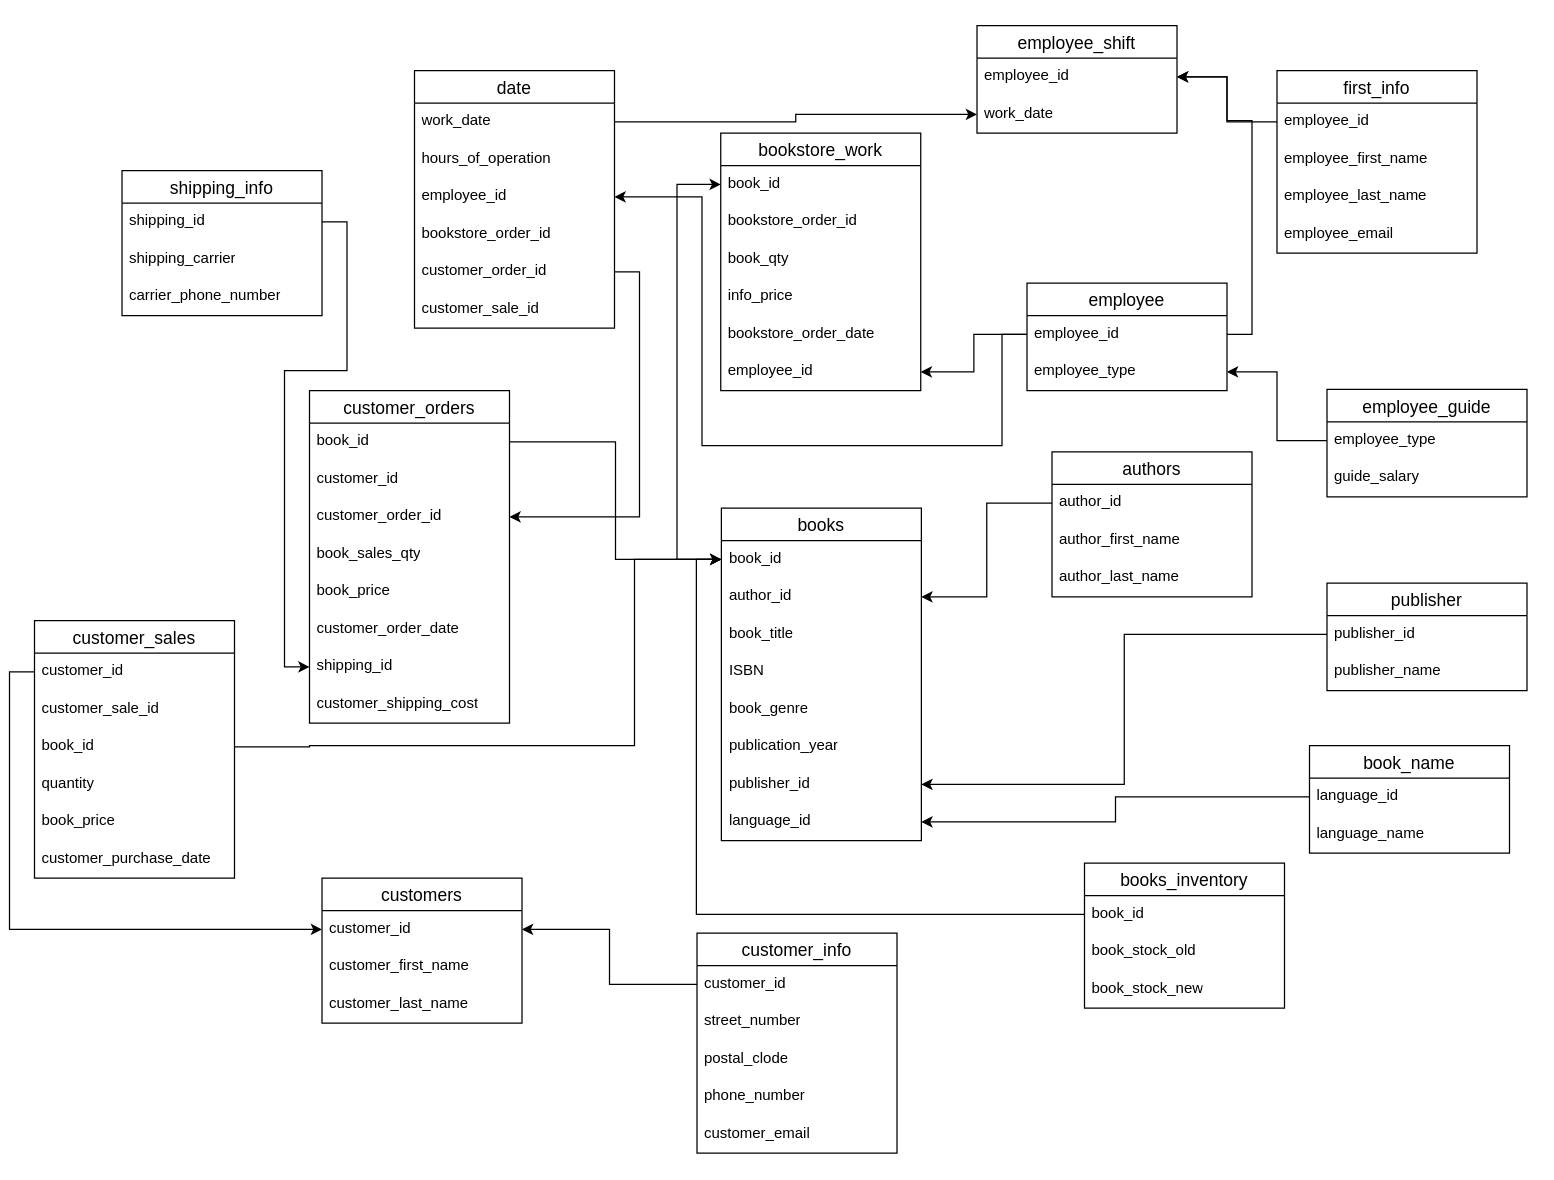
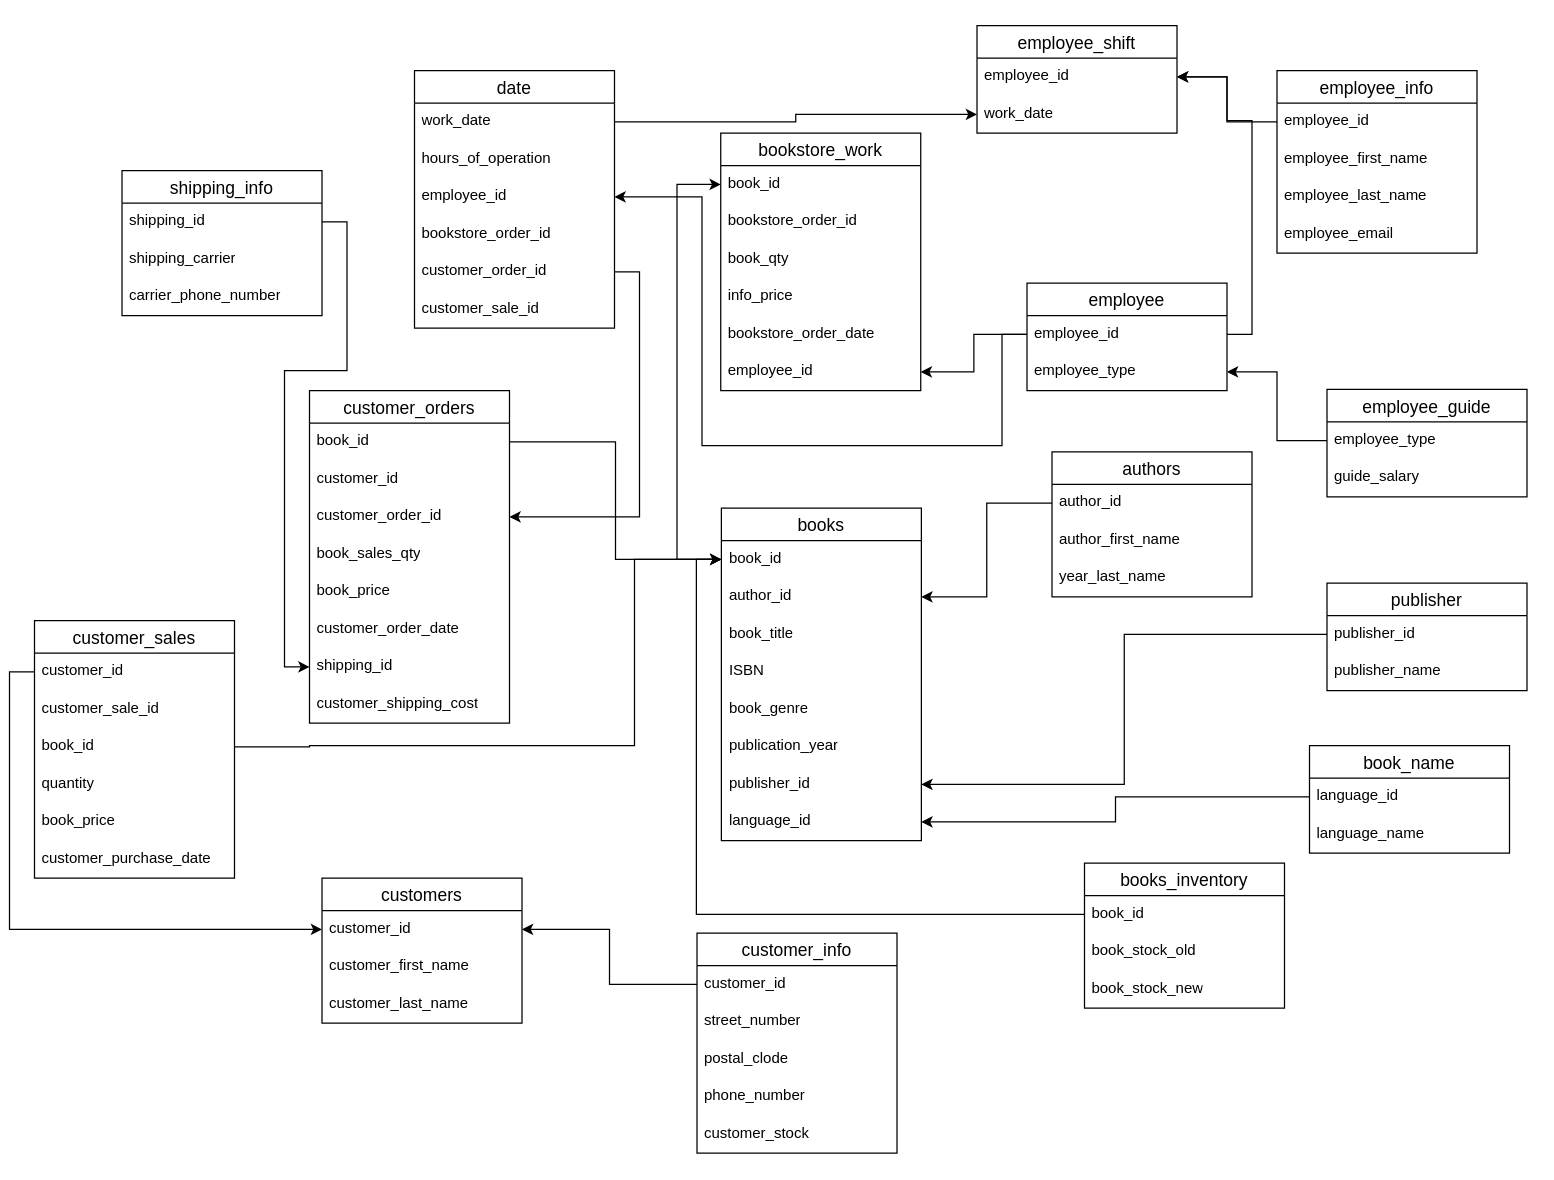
(1376, 88) -> (1376, 88)
(1125, 577) -> (1116, 577)
(759, 1133) -> (763, 1133)
